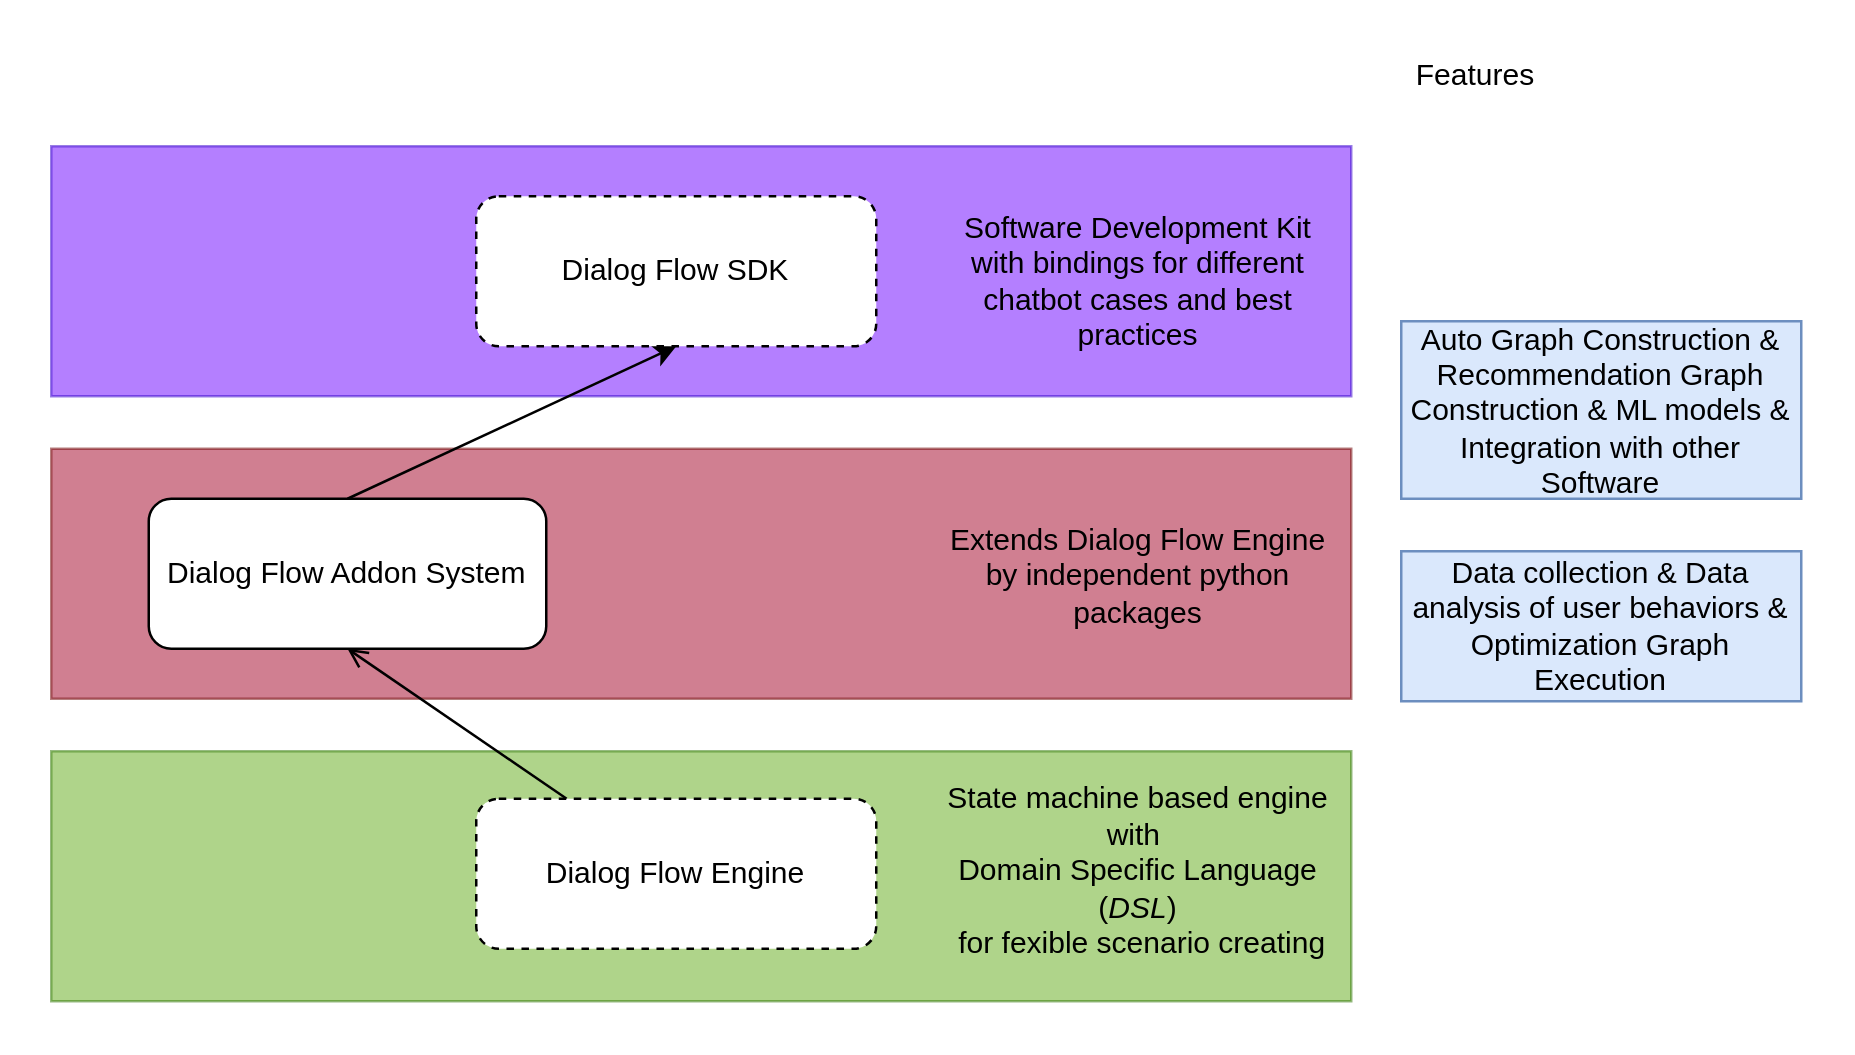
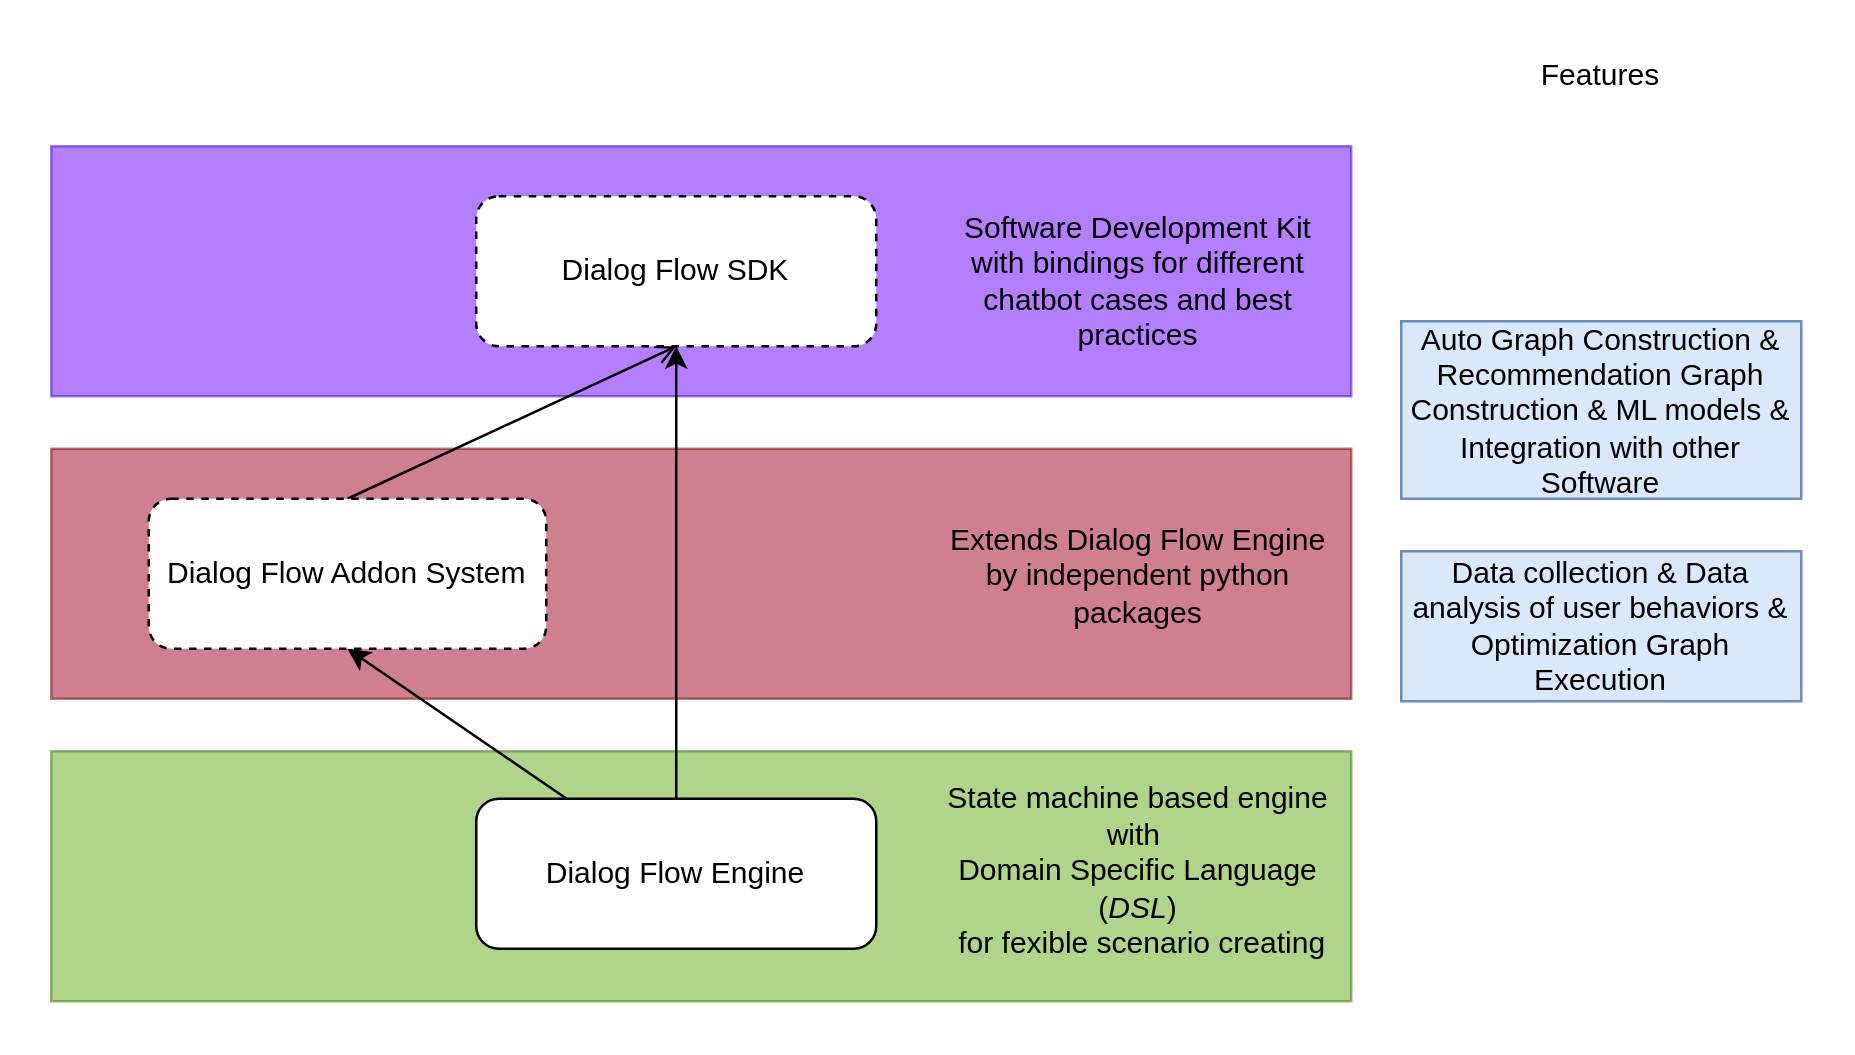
(1476, 76) -> (1601, 76)
(660, 354) -> (664, 352)
(348, 574) -> (348, 574)
none -> (676, 580)
(358, 656) -> (361, 658)
(676, 874) -> (676, 874)
